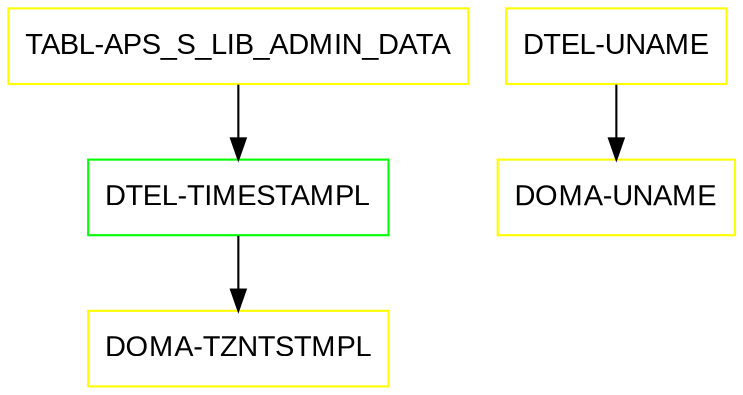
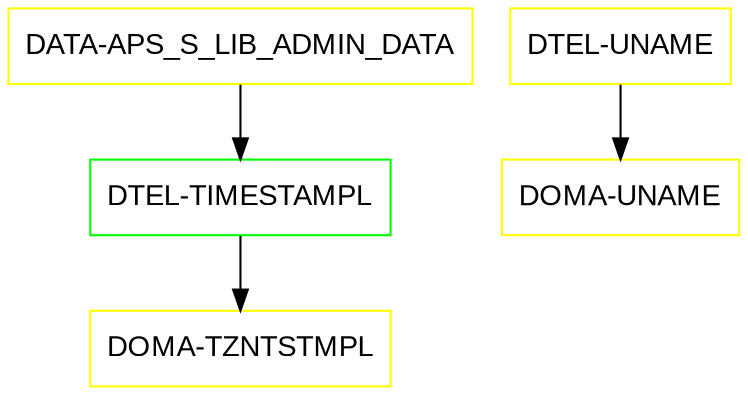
(238, 46) -> (240, 46)
